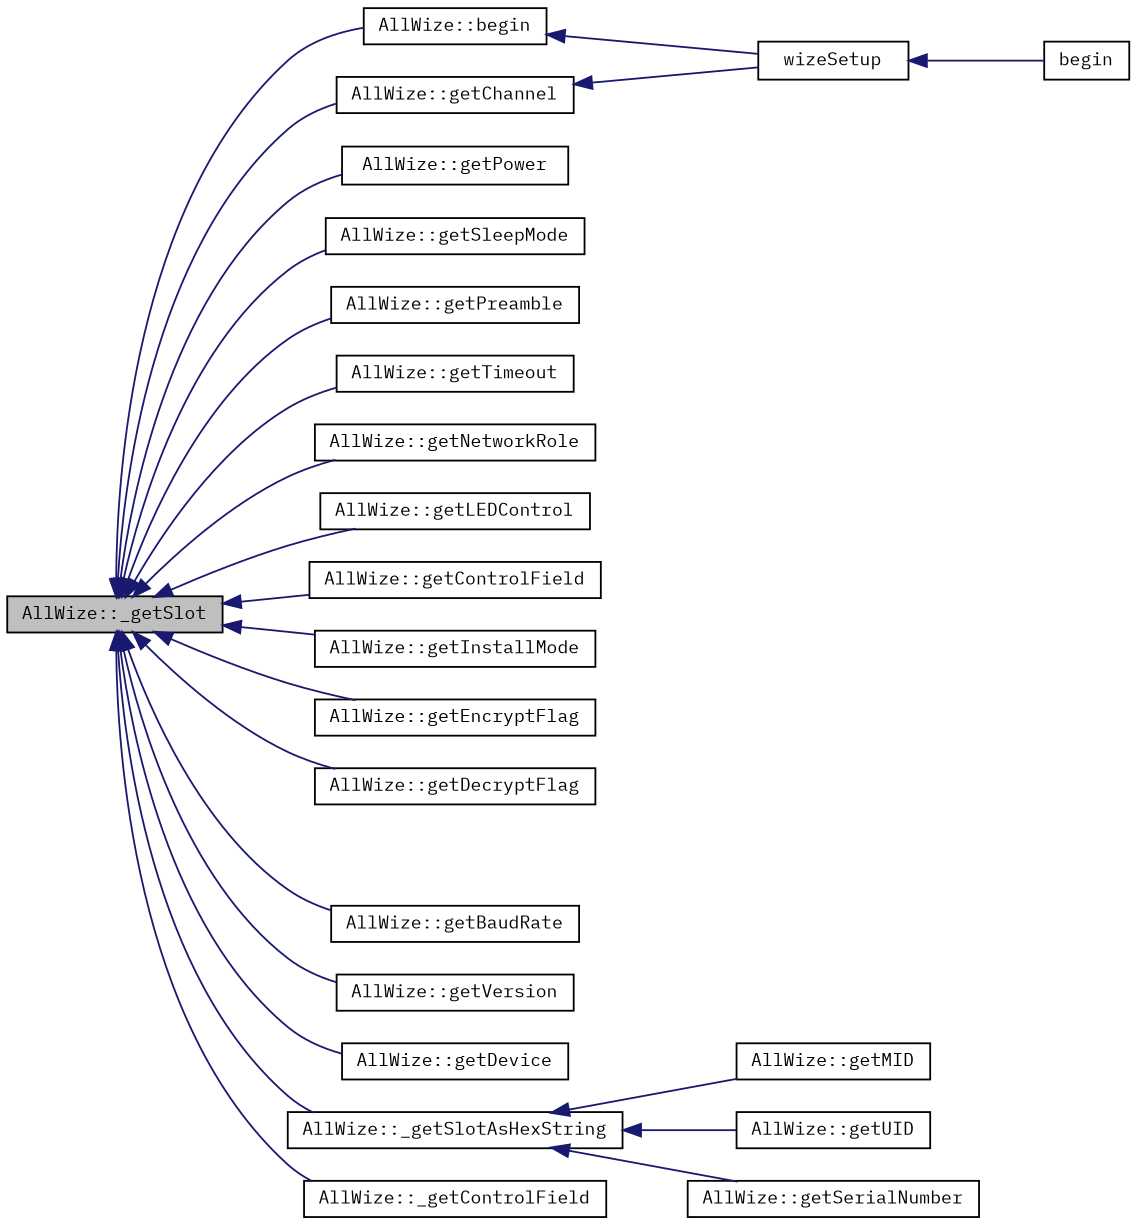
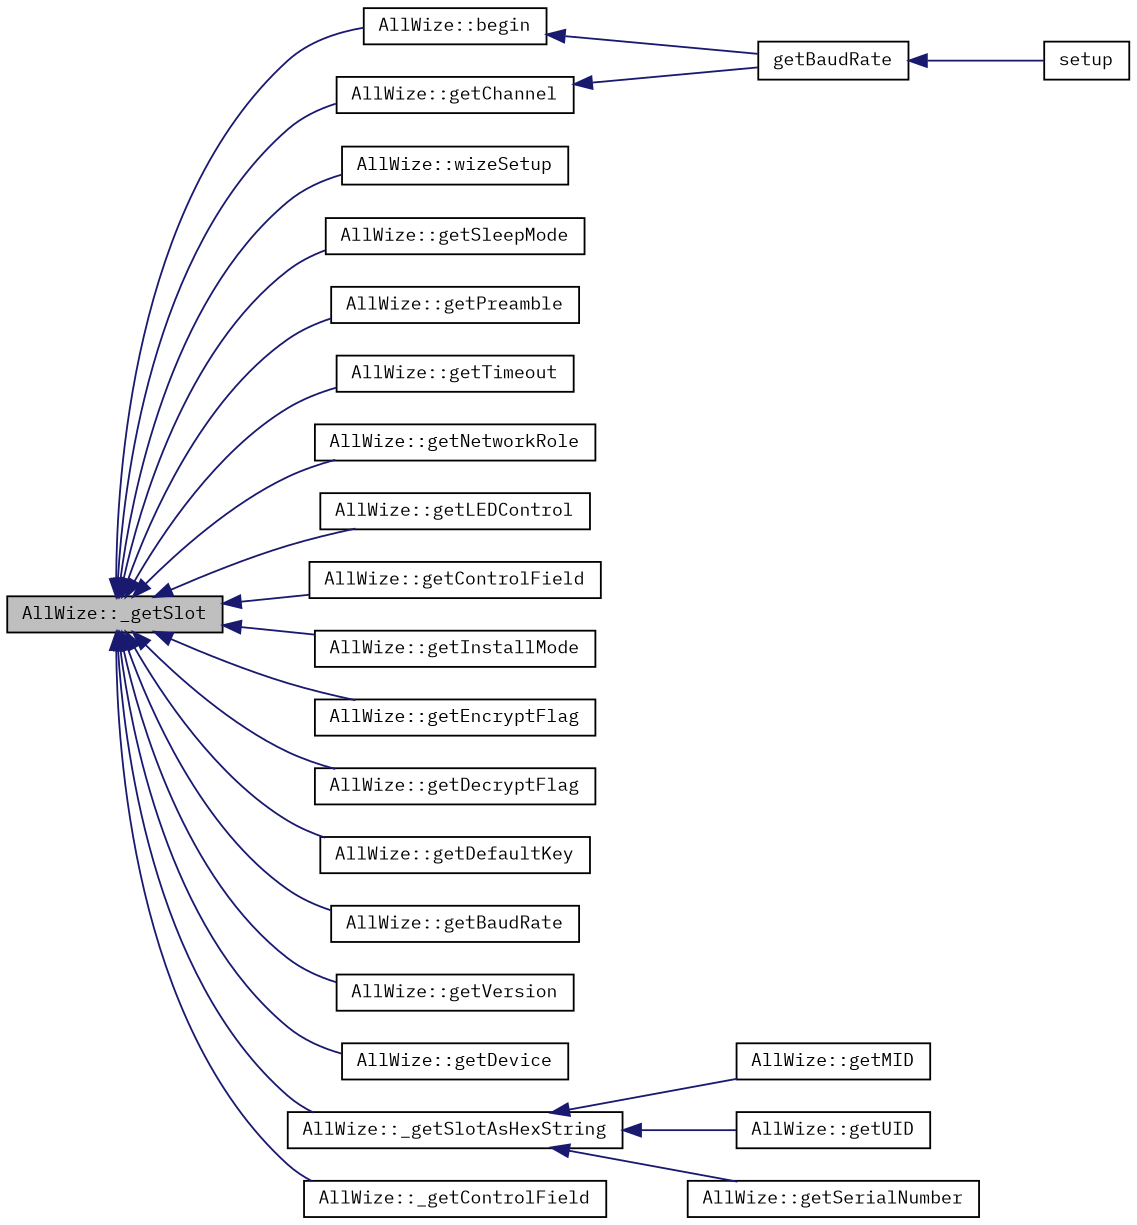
(833, 61) -> (833, 61)
(1087, 61) -> (1087, 61)
(455, 166) -> (455, 166)
none -> (455, 855)
